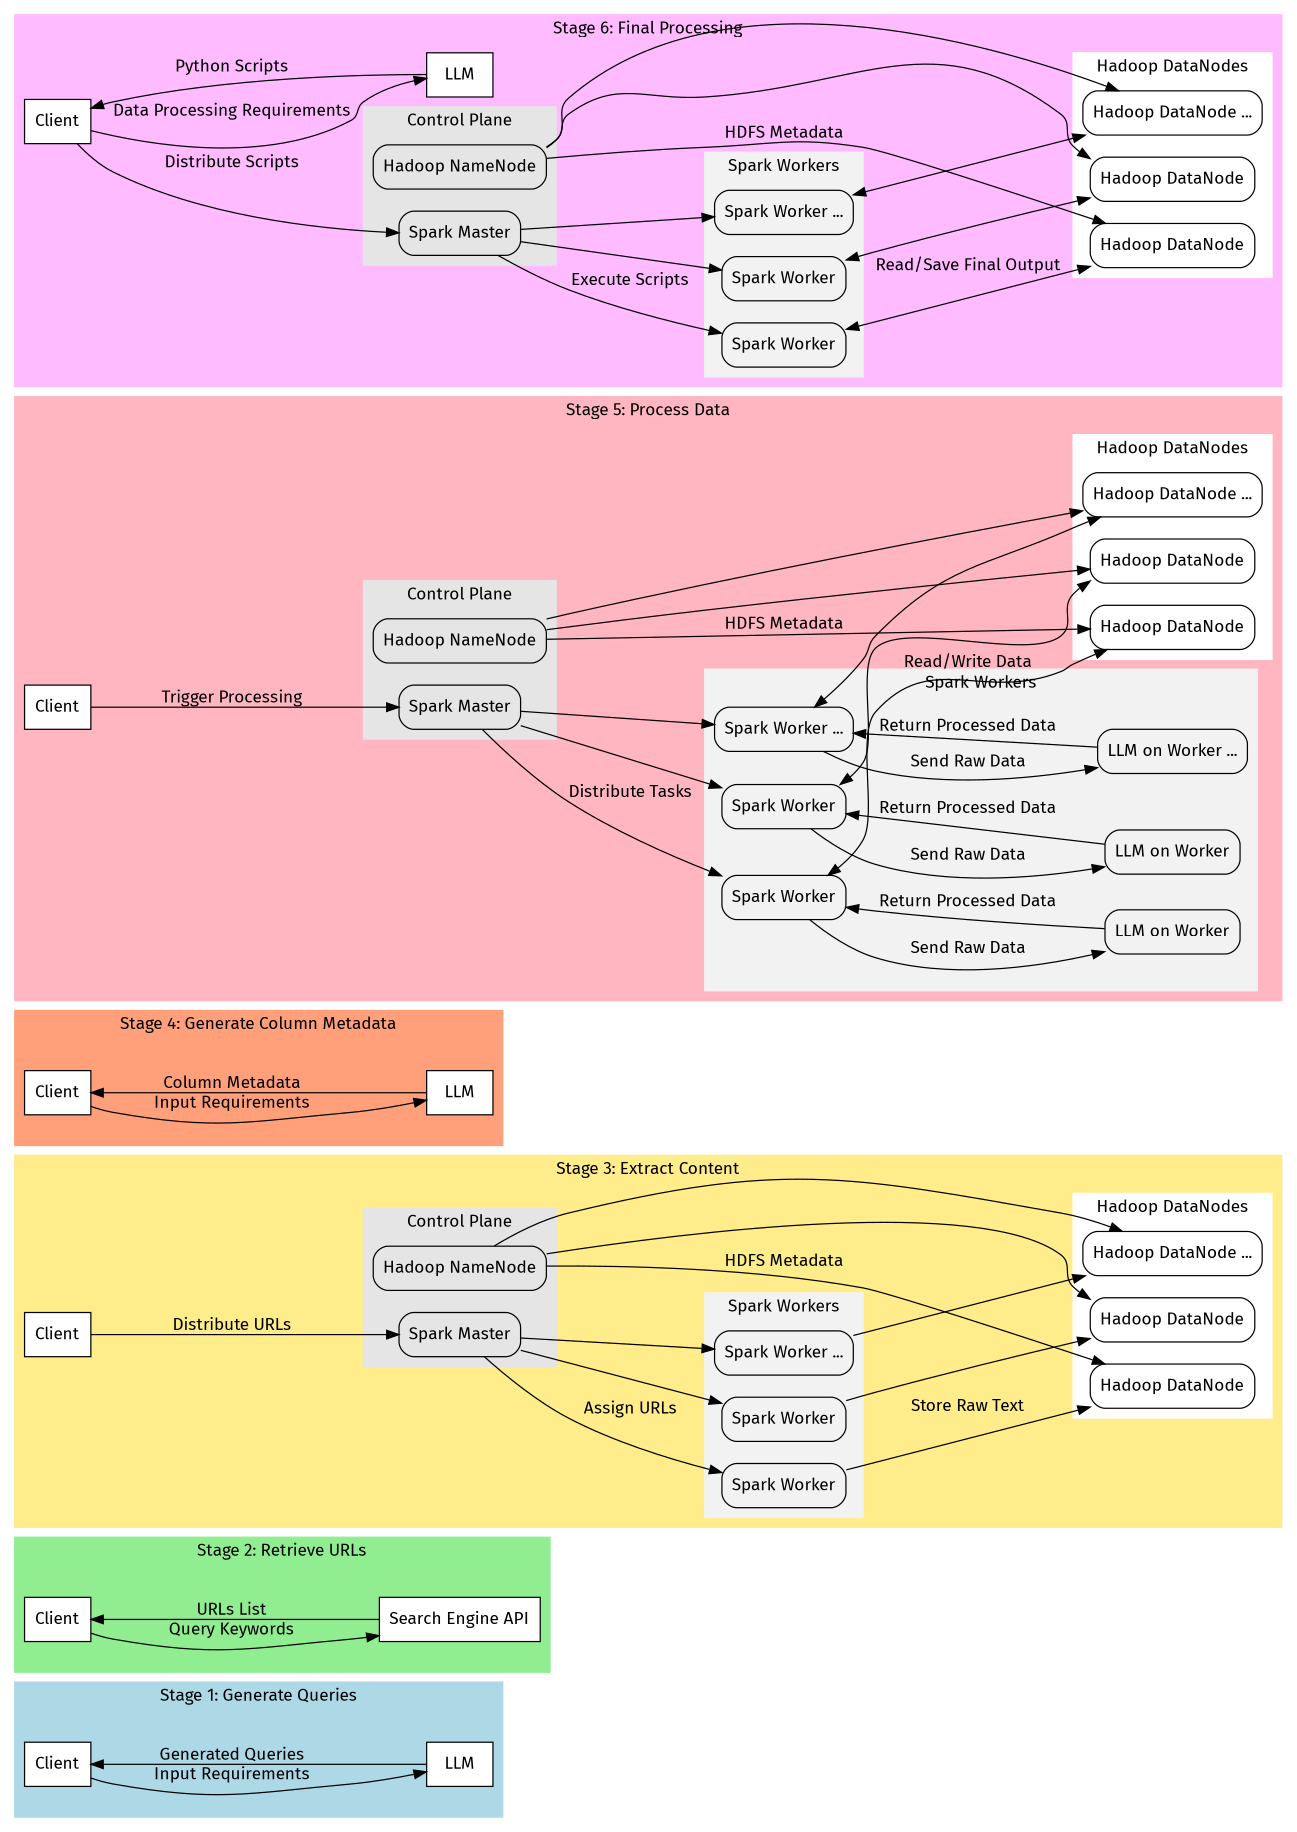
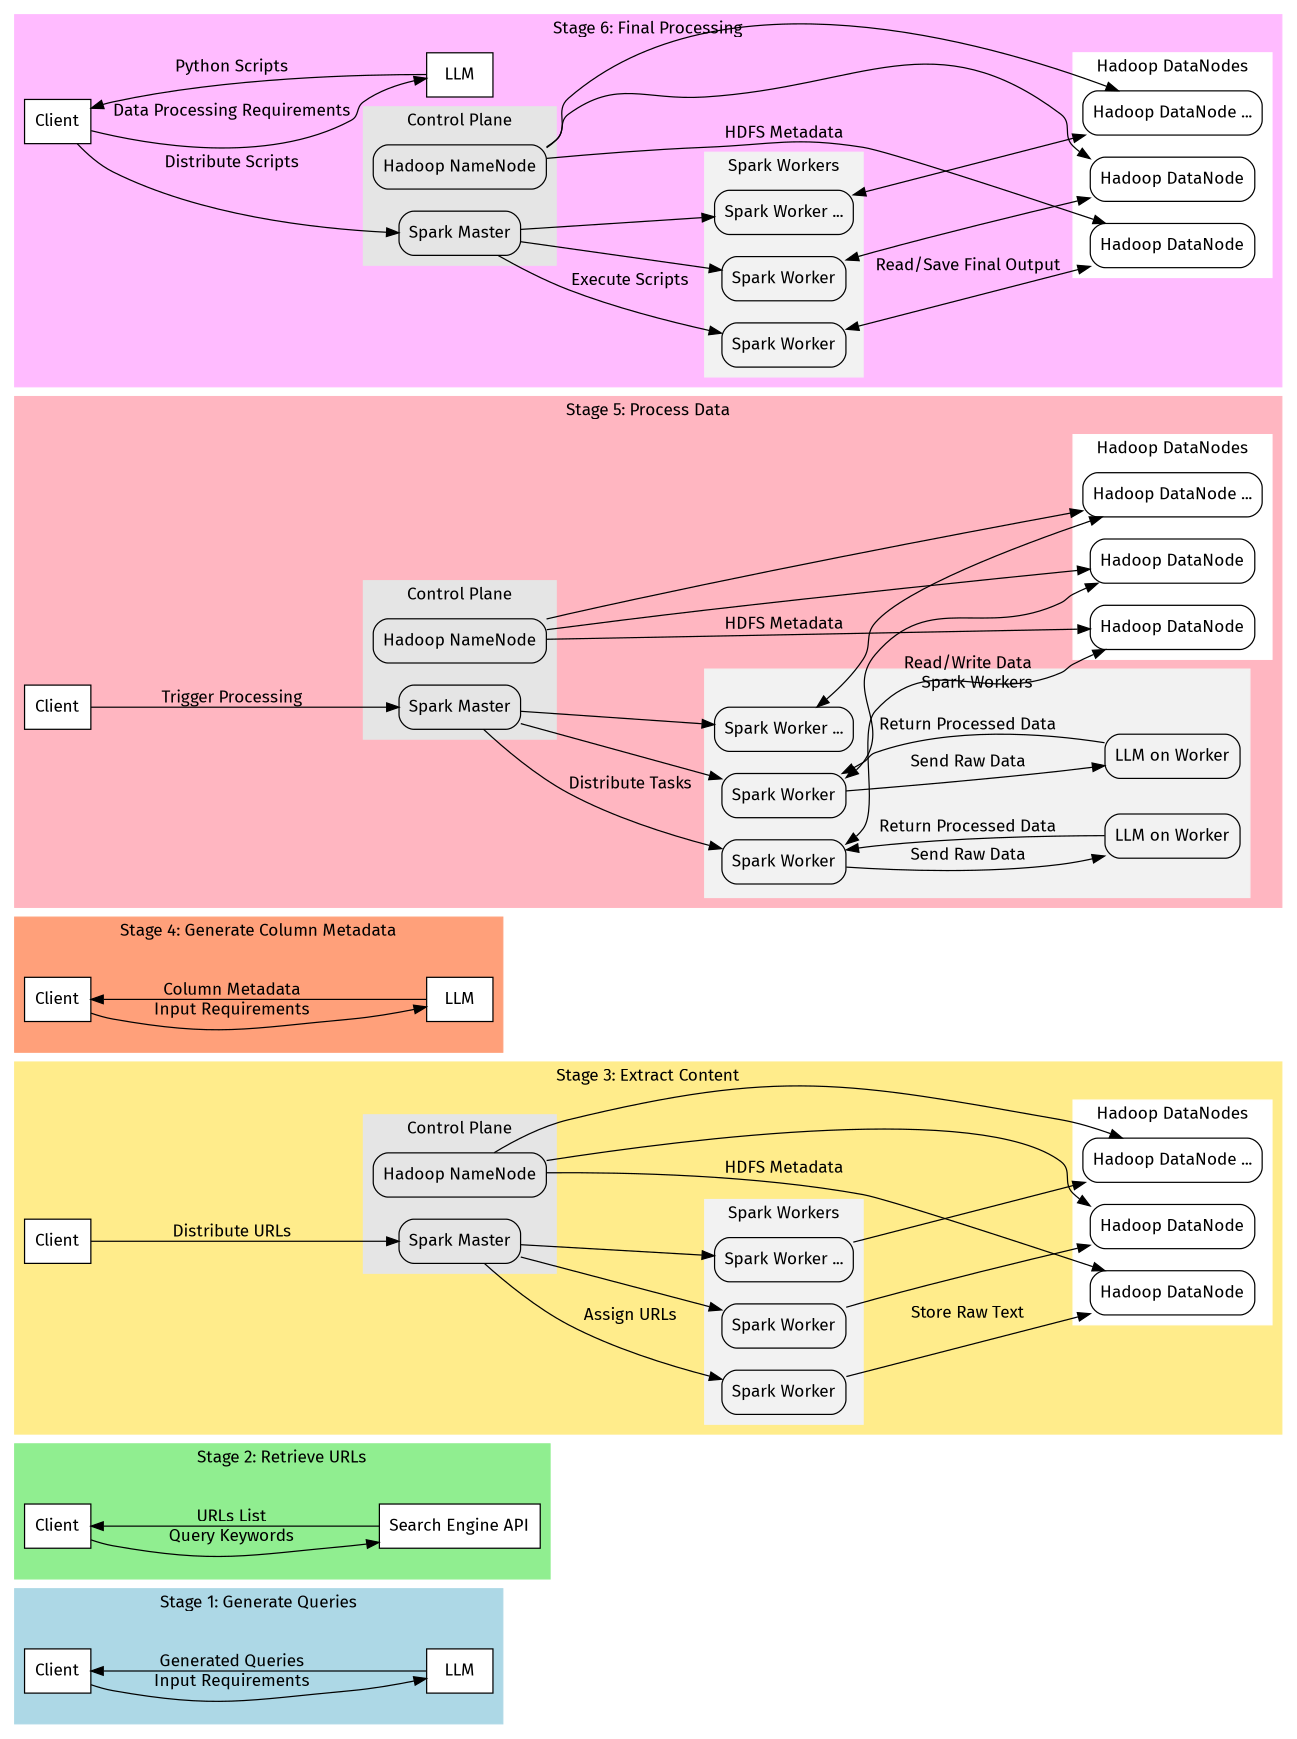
(1173, 751) -> none
